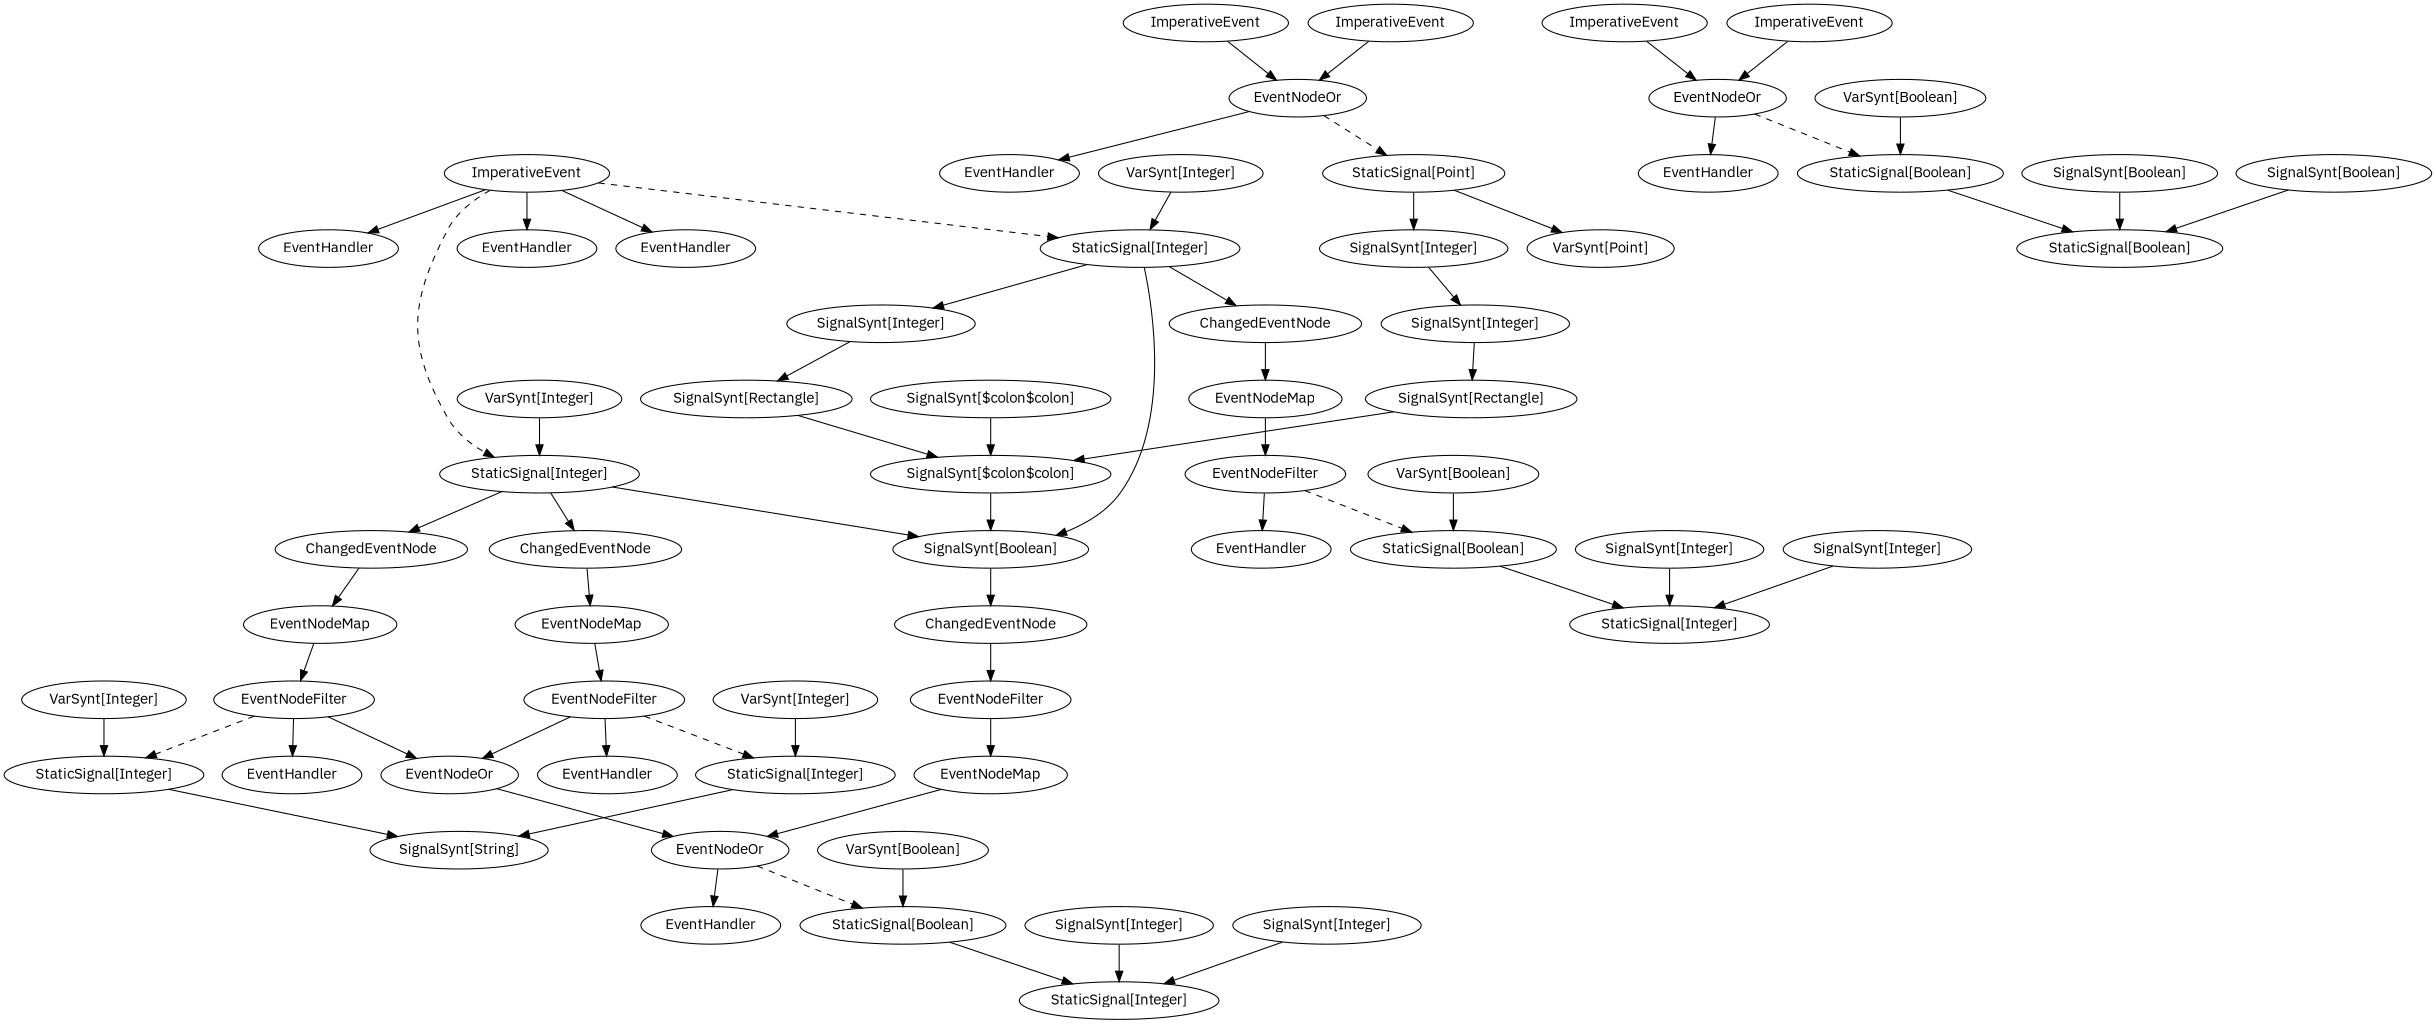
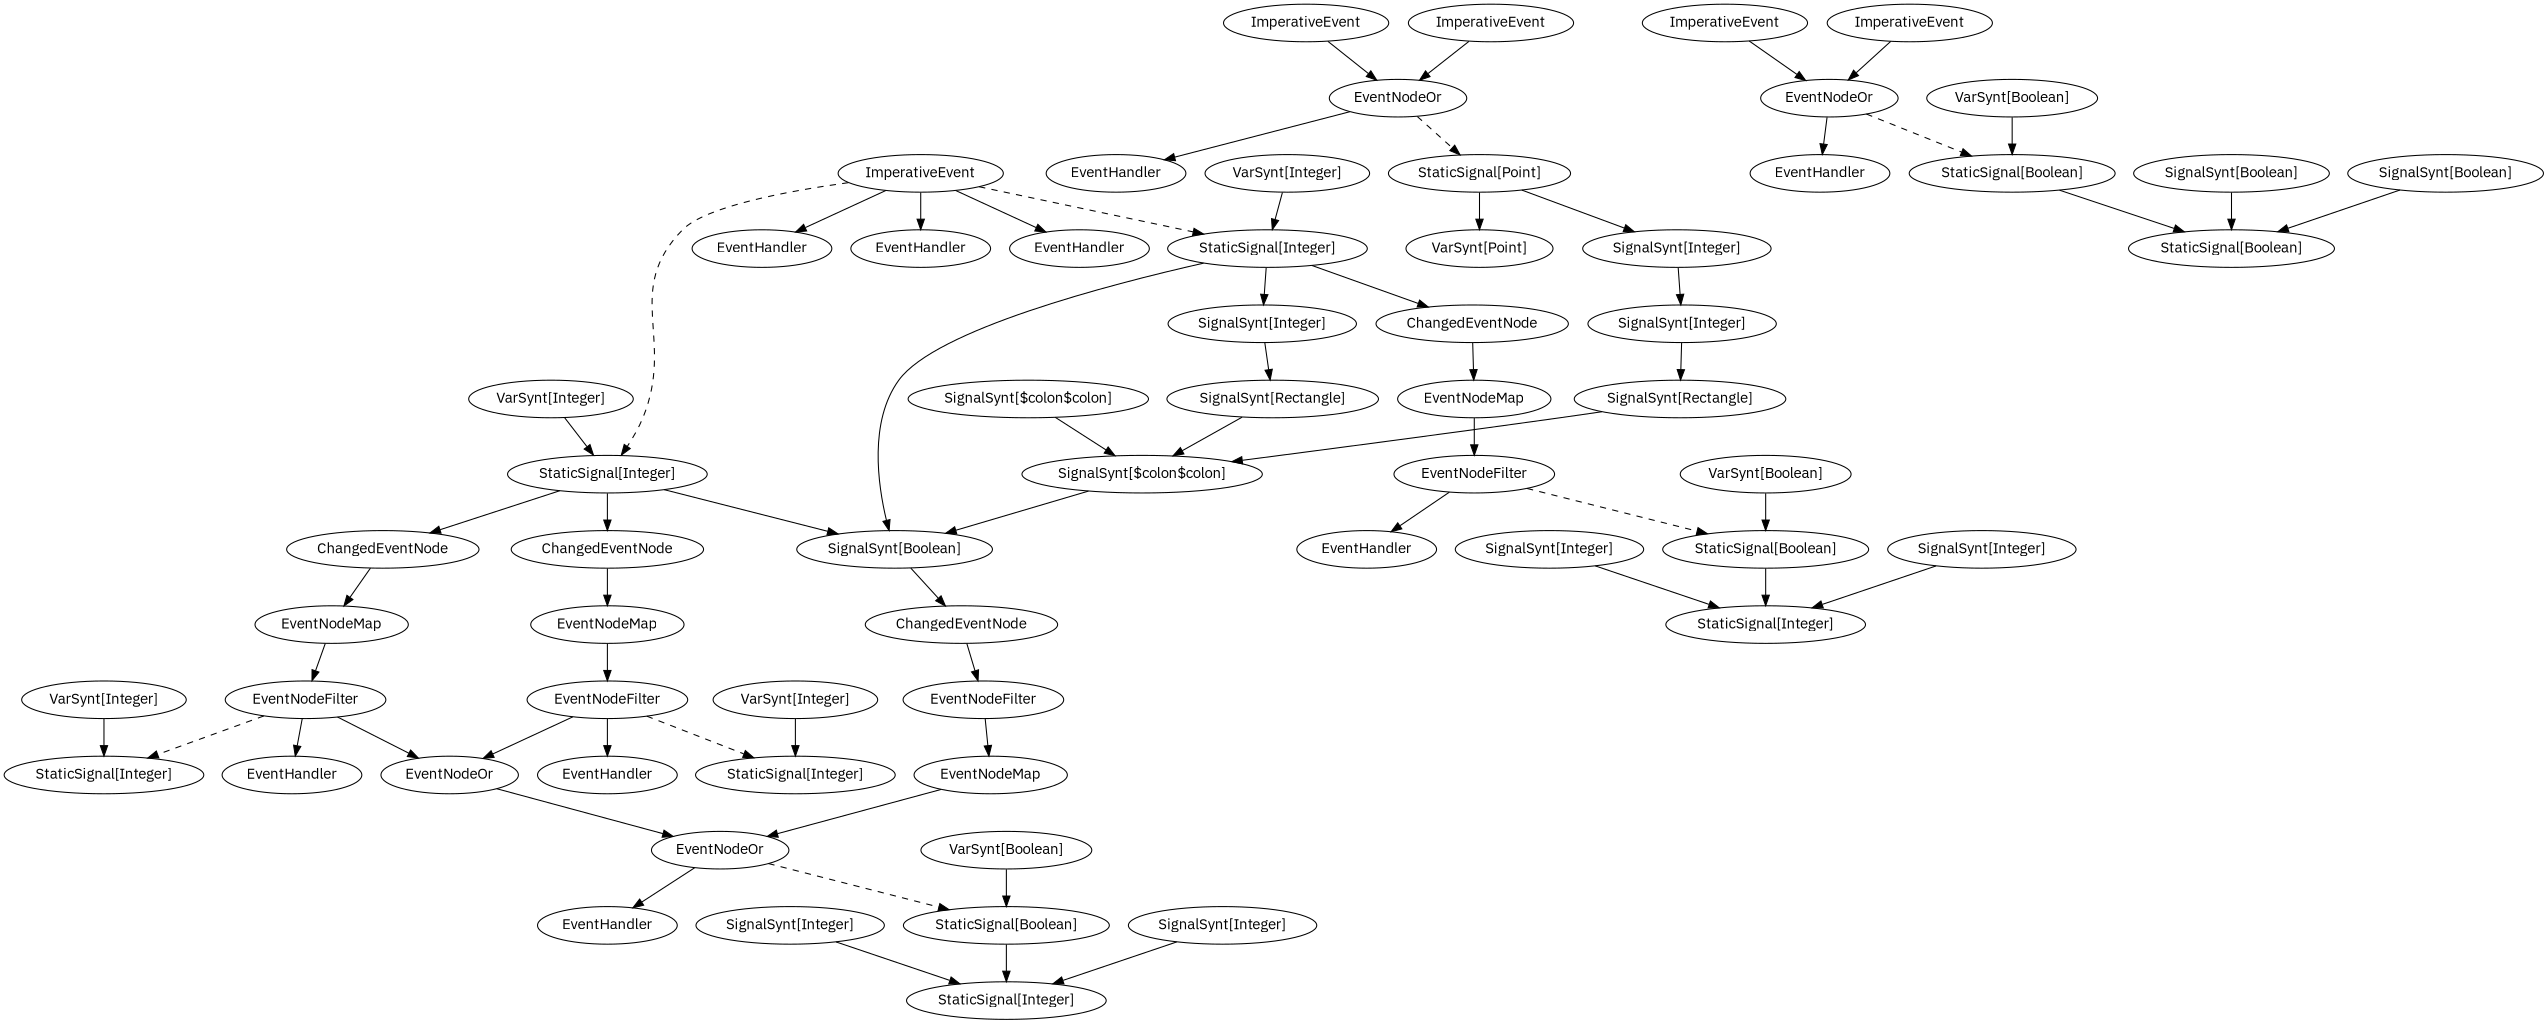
(459, 850) -> none
